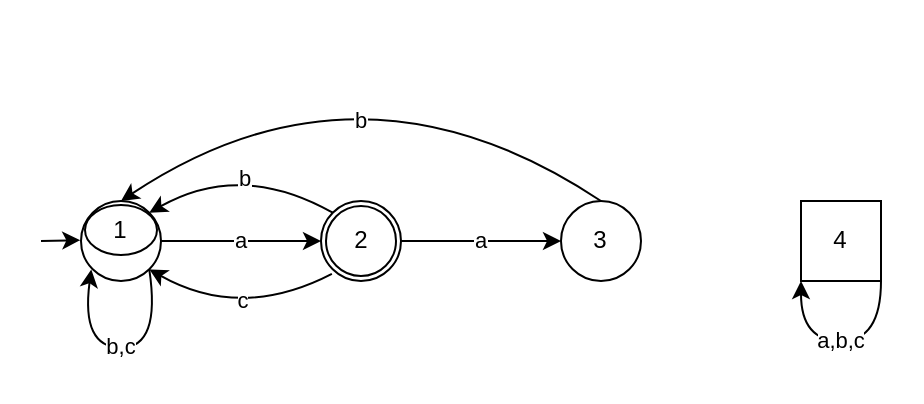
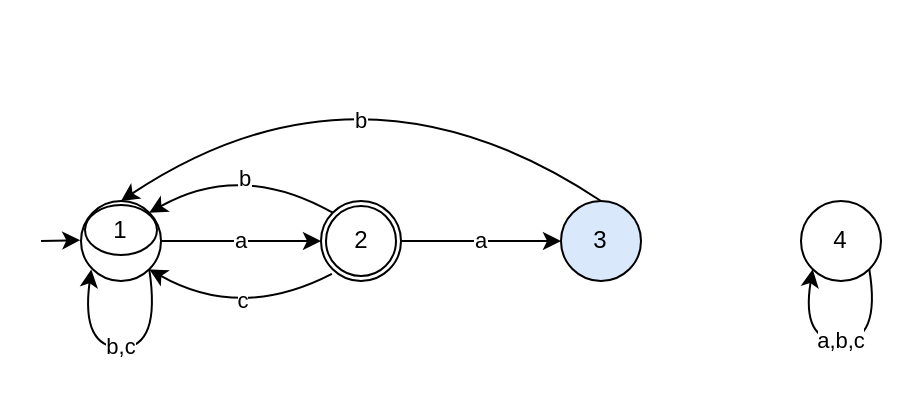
(601, 241) -> (601, 241)
(841, 241) -> (841, 241)
